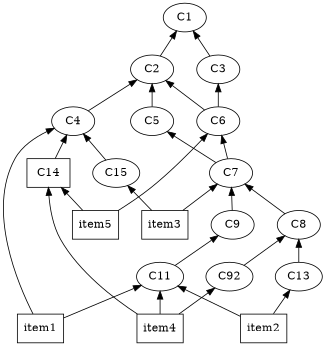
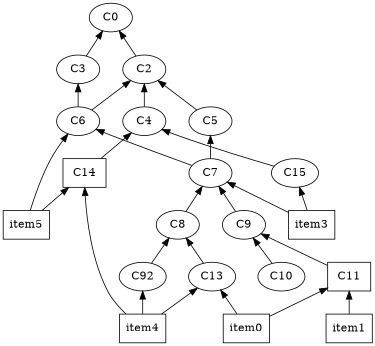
(185, 18) -> (111, 18)
(4, 217) -> none
(160, 277) -> (349, 277)
none -> (281, 277)
(160, 307) -> (176, 303)
(264, 328) -> (246, 328)
